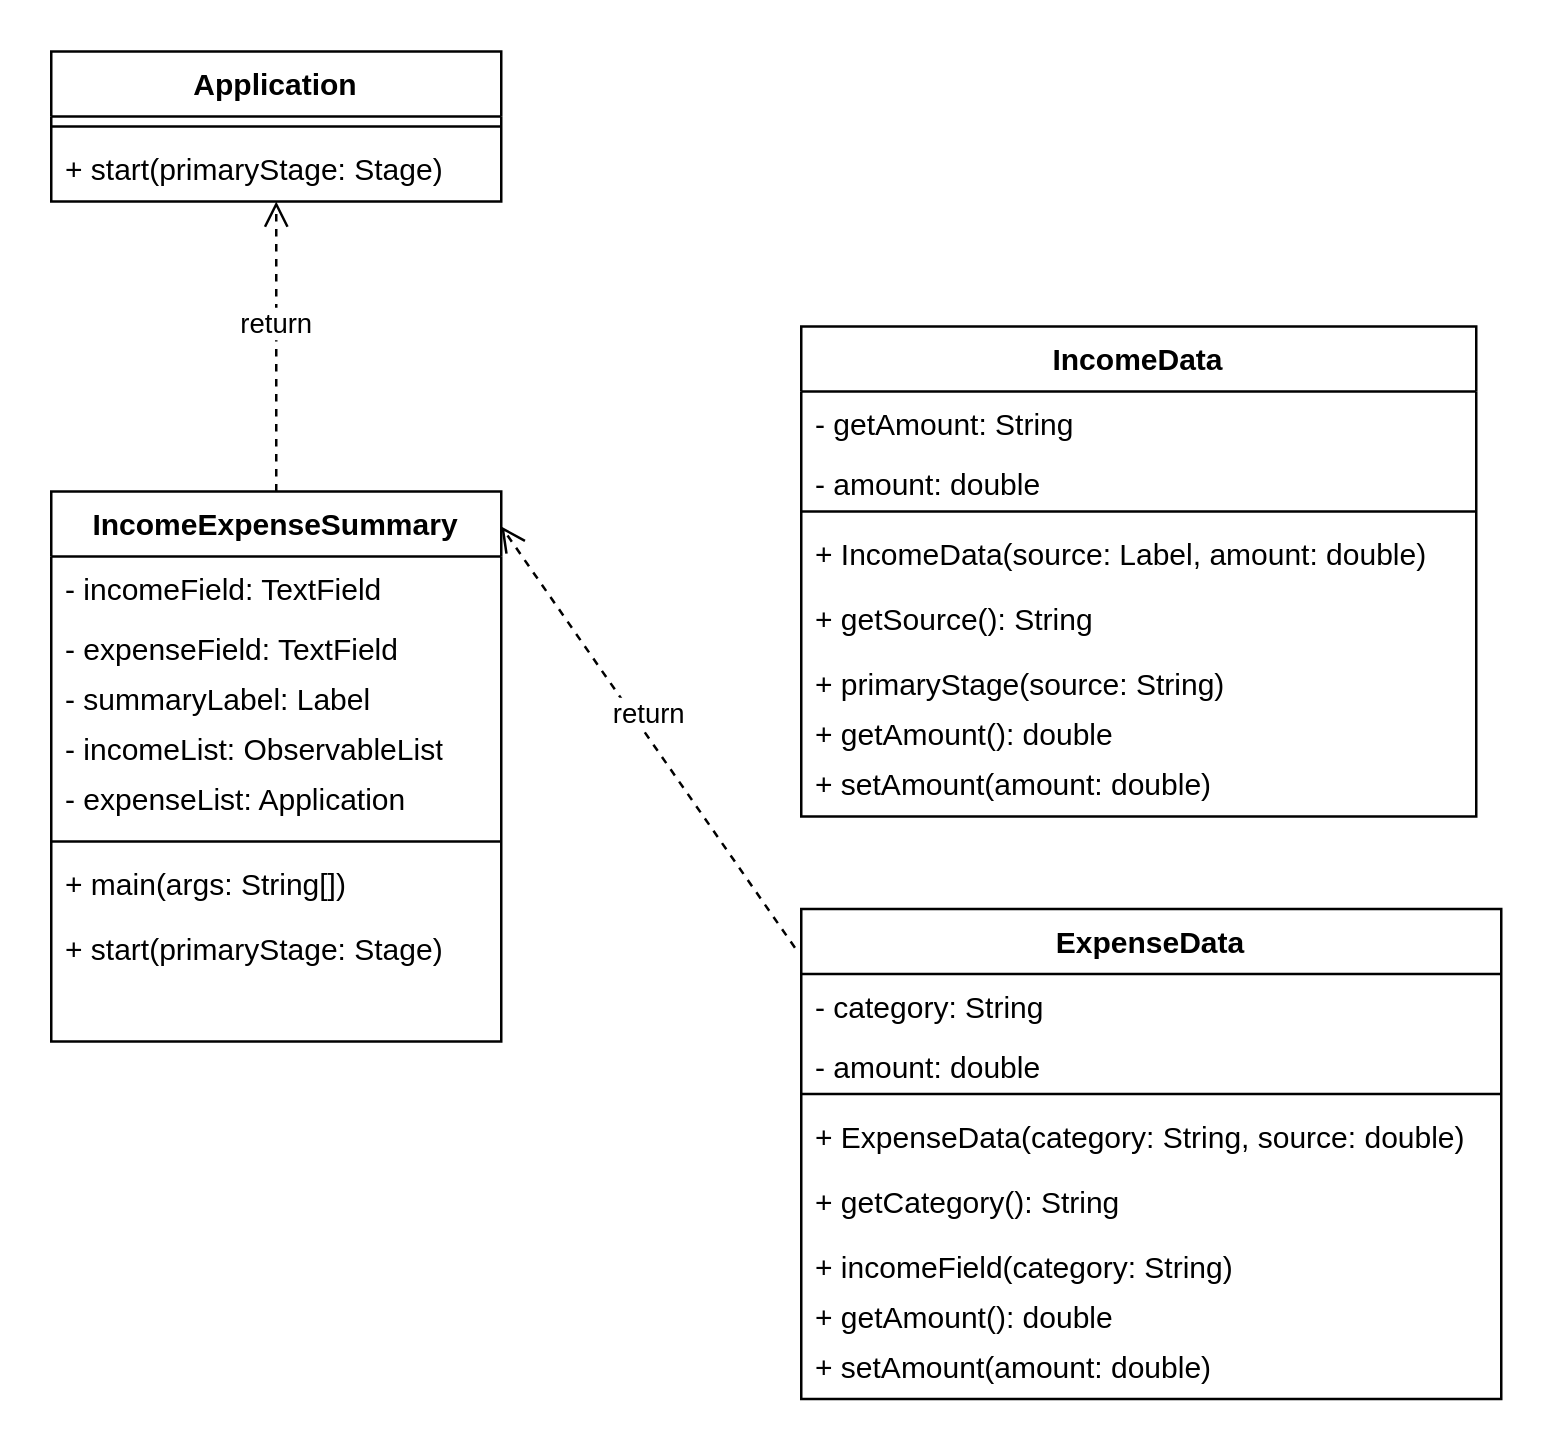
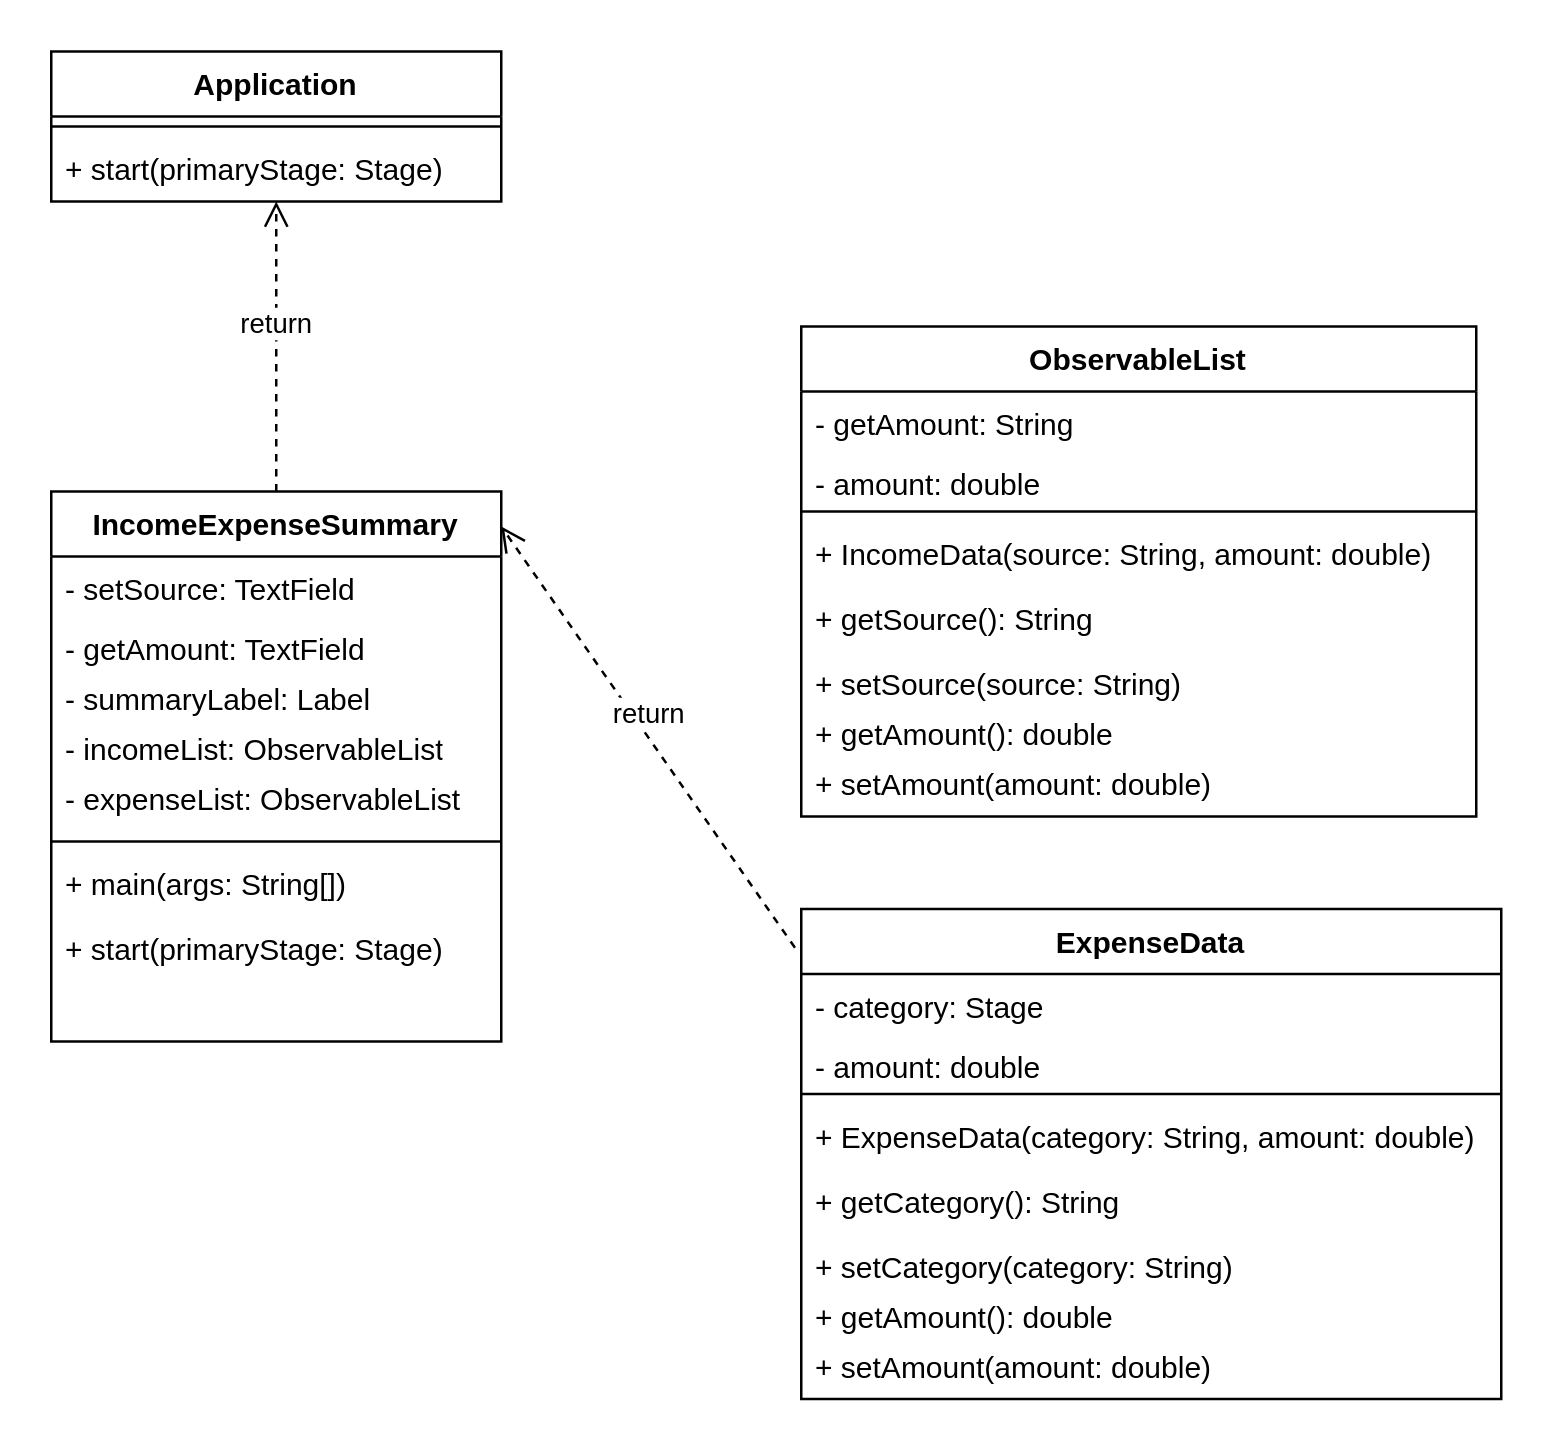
(1139, 362) -> (1139, 362)
(1141, 575) -> (1141, 575)
(237, 592) -> (232, 592)
(249, 652) -> (232, 652)
(1049, 687) -> (1027, 687)
(257, 802) -> (279, 820)
(952, 1009) -> (947, 1009)
(1154, 1157) -> (1154, 1157)
(1049, 1269) -> (1061, 1269)
